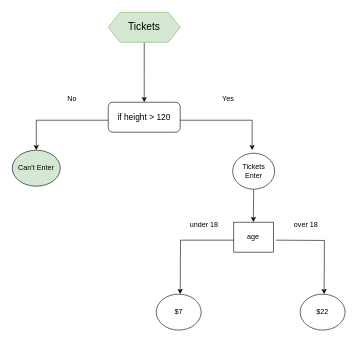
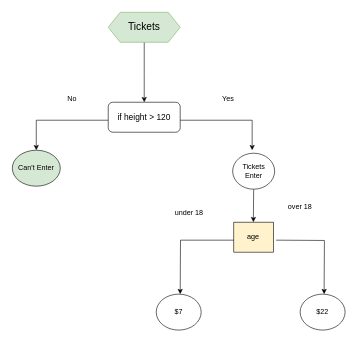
(204, 225) -> (189, 213)
(306, 225) -> (300, 207)
(254, 237) -> (254, 237)
